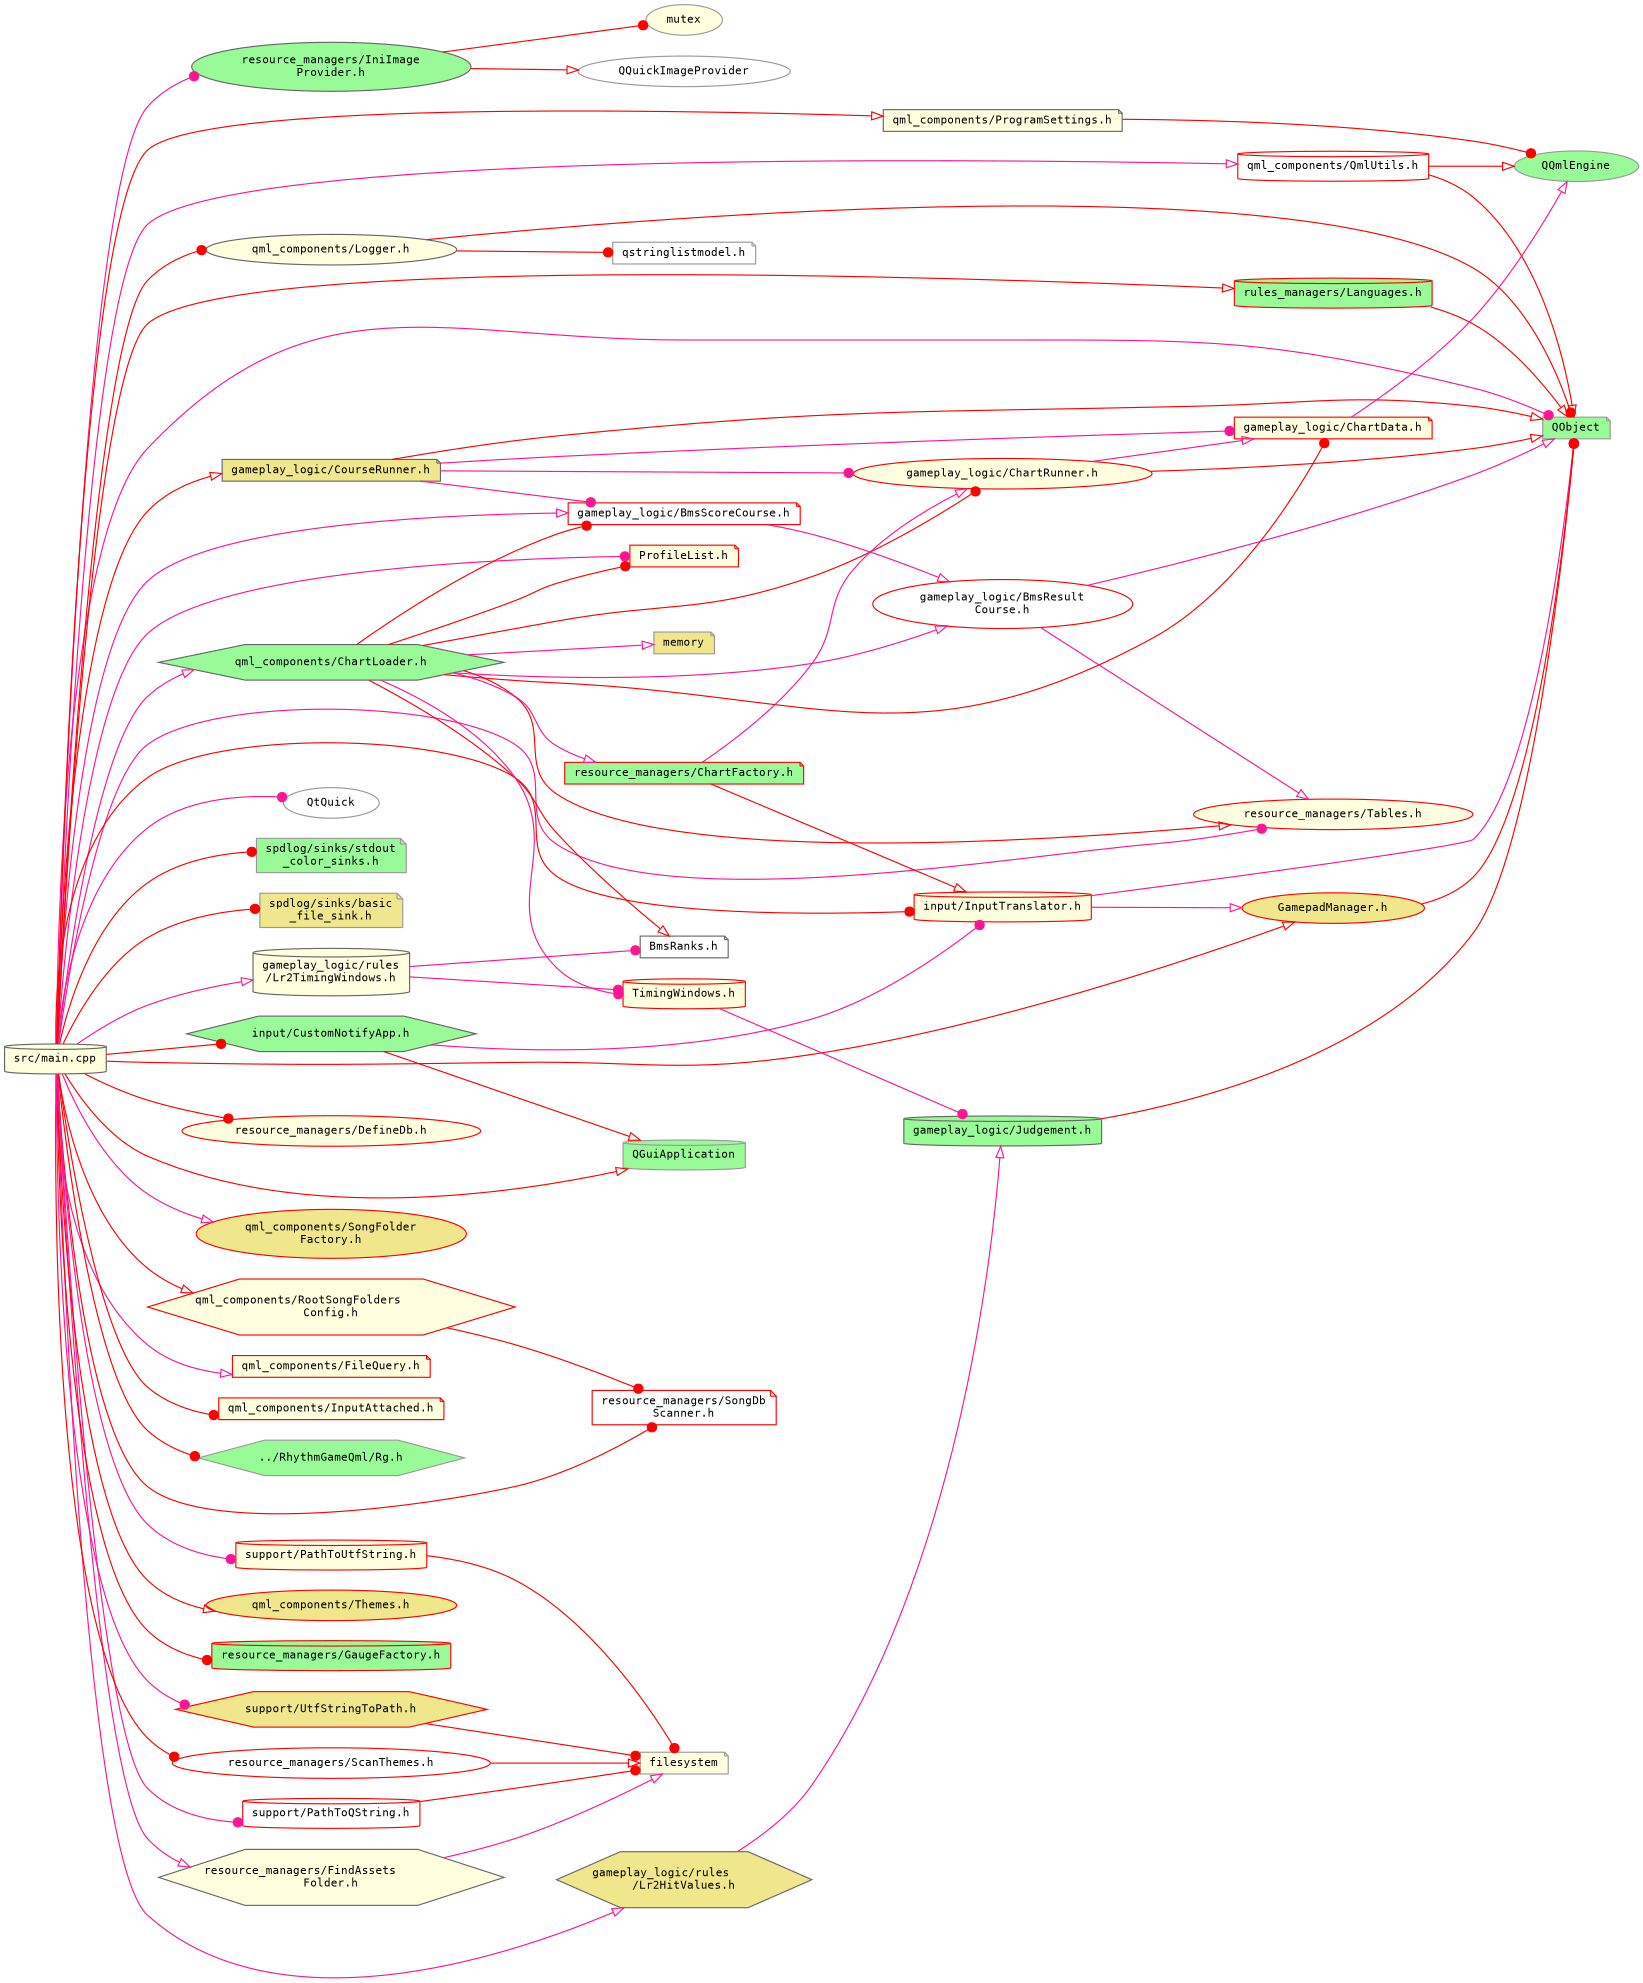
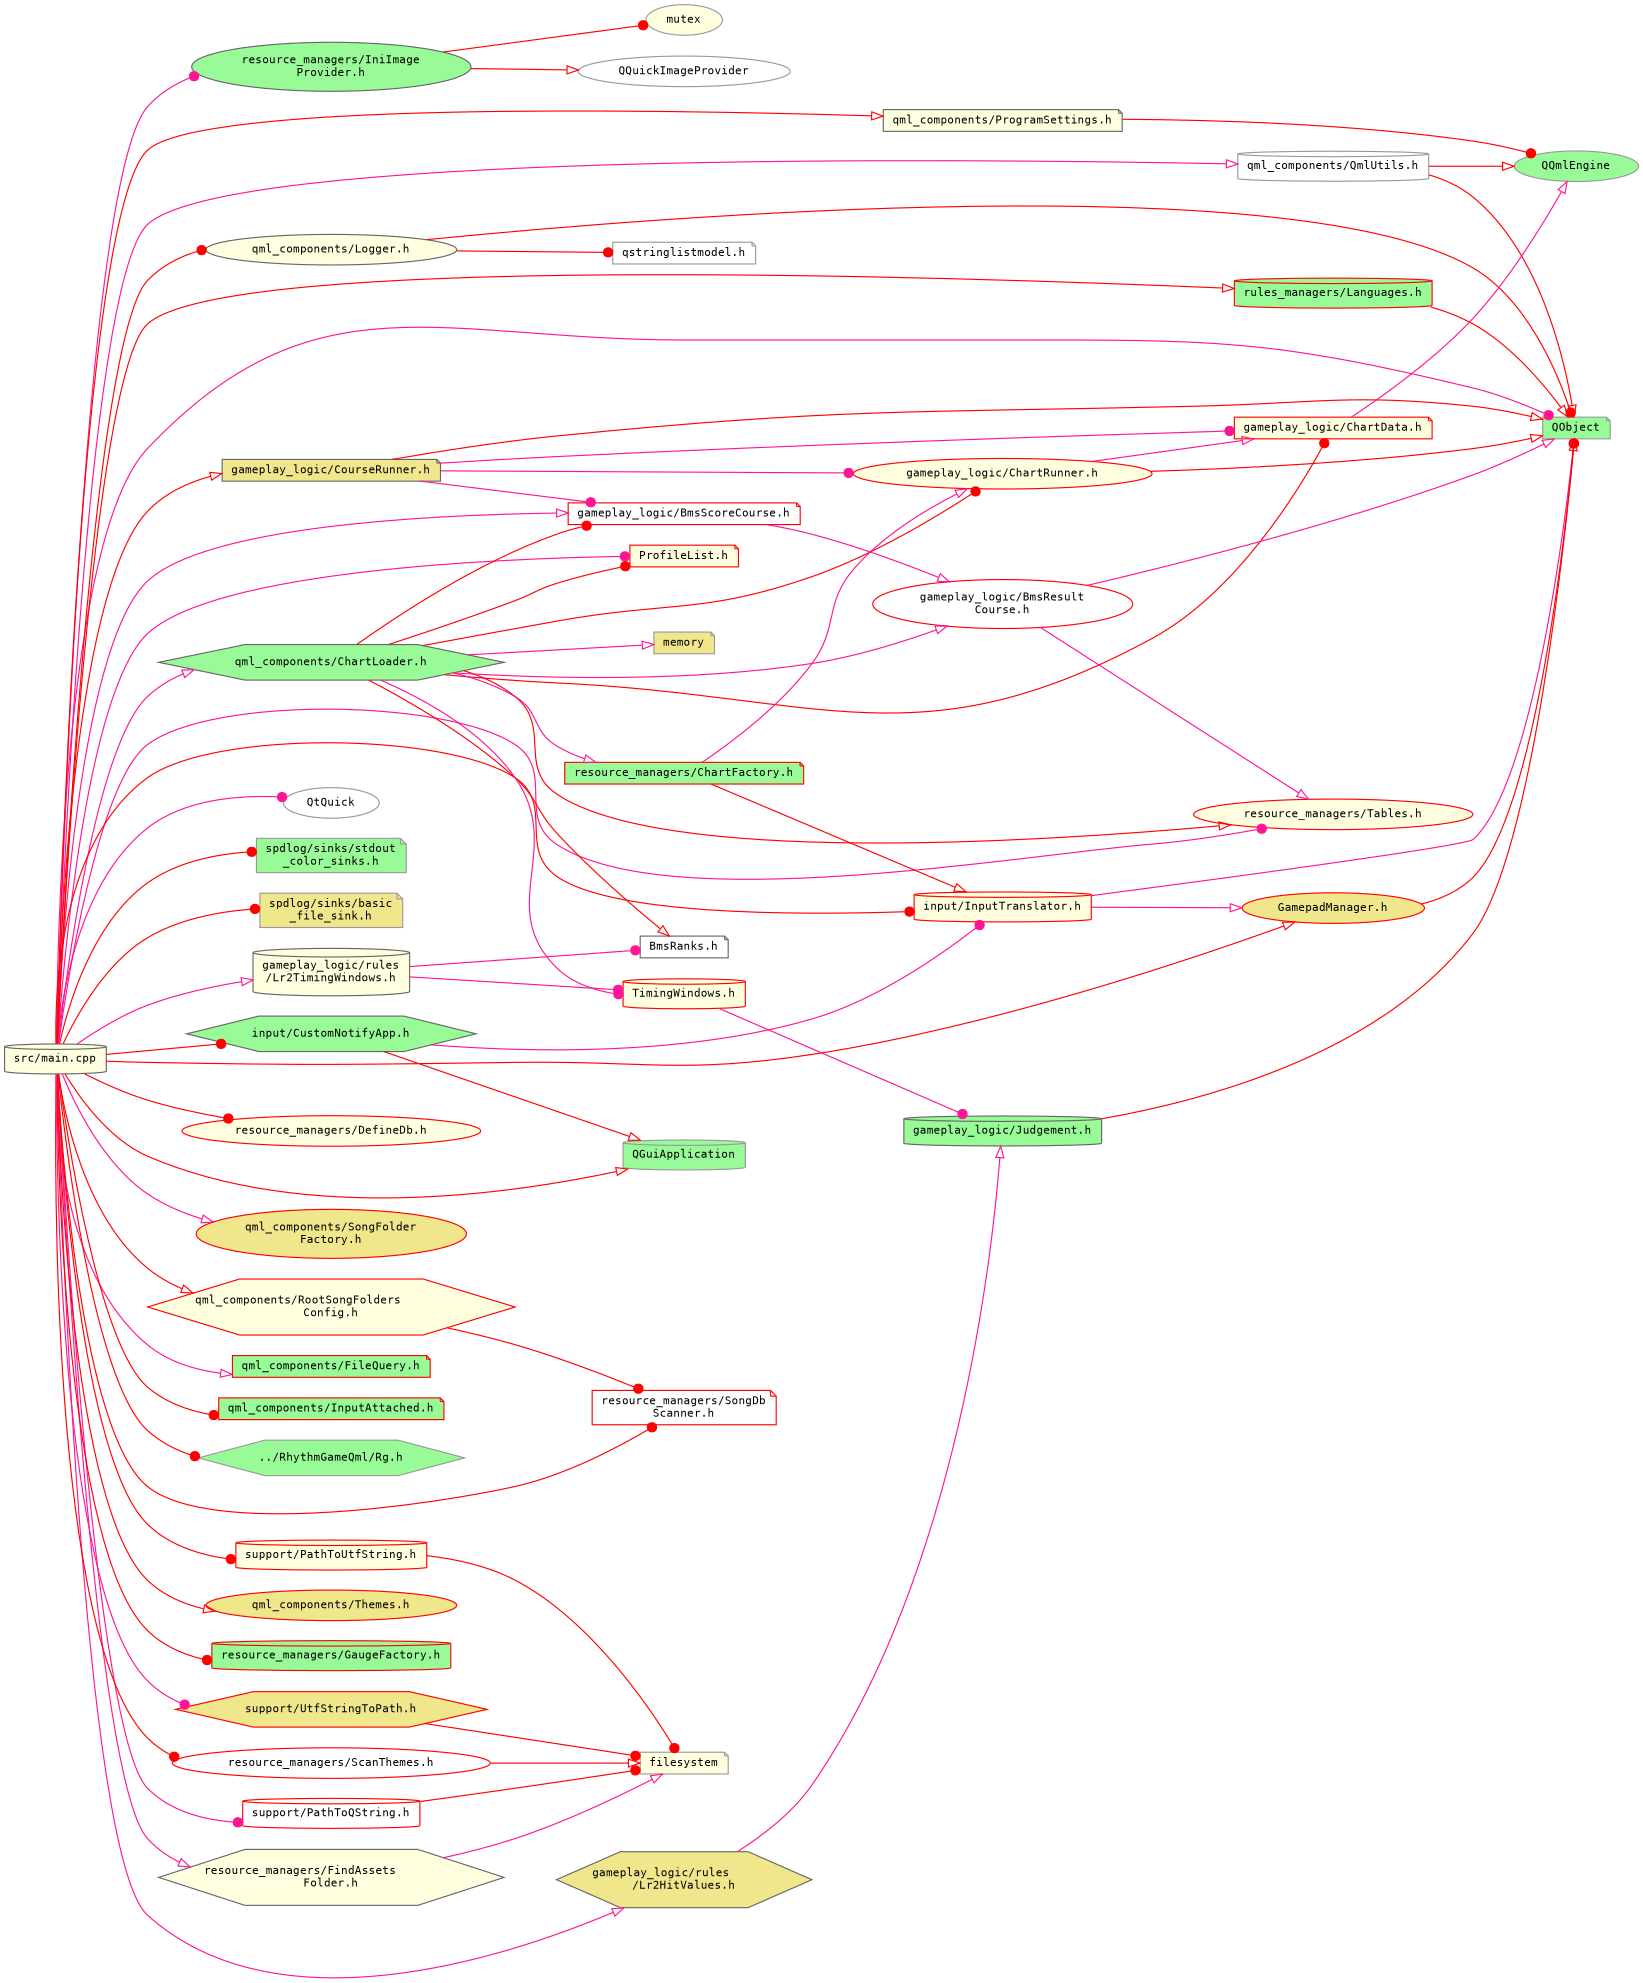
(1333, 166) -> (1333, 166)
(1490, 901) -> (1490, 902)
(331, 1366) -> (331, 1366)
(331, 1409) -> (331, 1409)
(101, 1415) -> (101, 1415)
